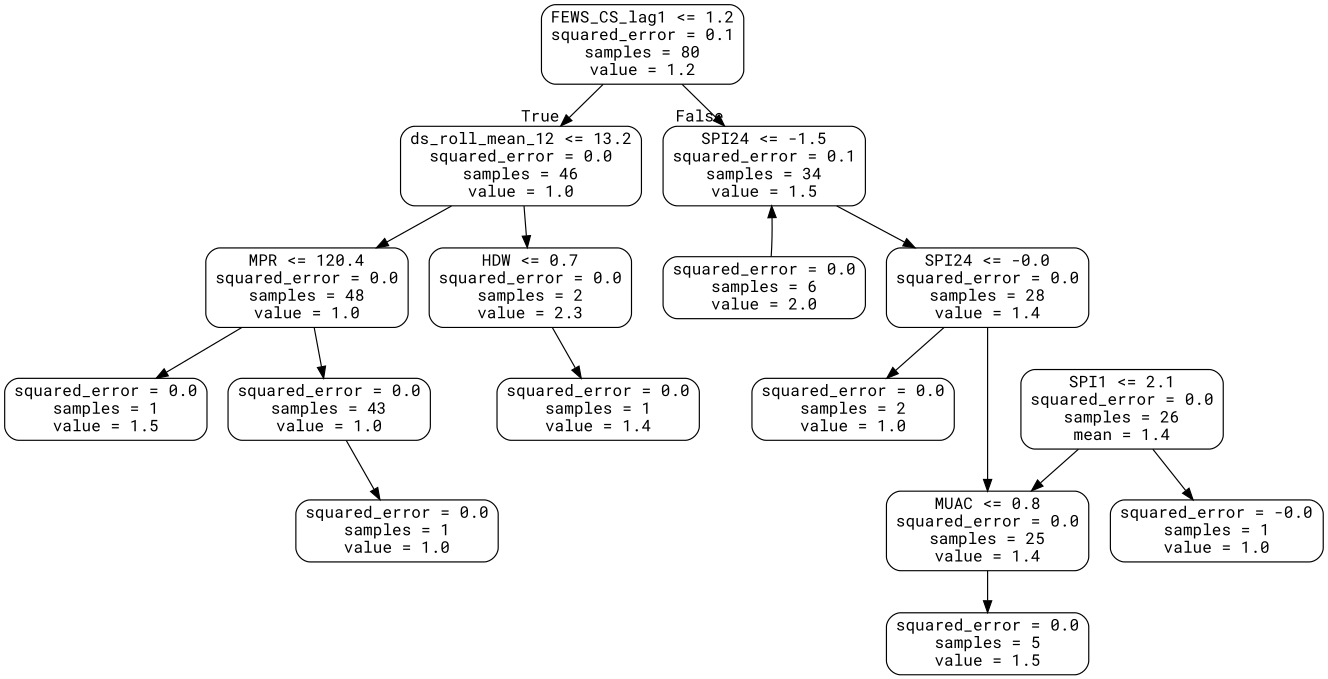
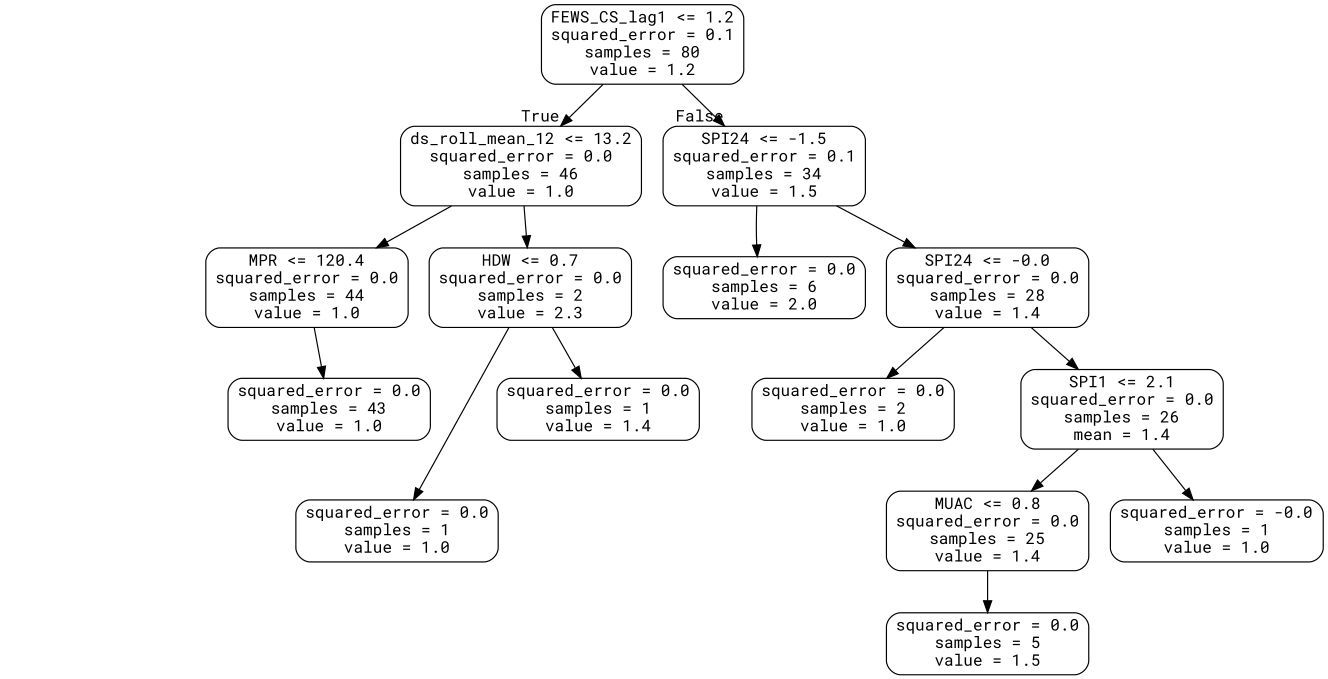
(772, 237) -> (756, 225)
(307, 288) -> (307, 288)
(988, 403) -> (1050, 344)
(106, 409) -> none
(360, 465) -> (464, 409)
